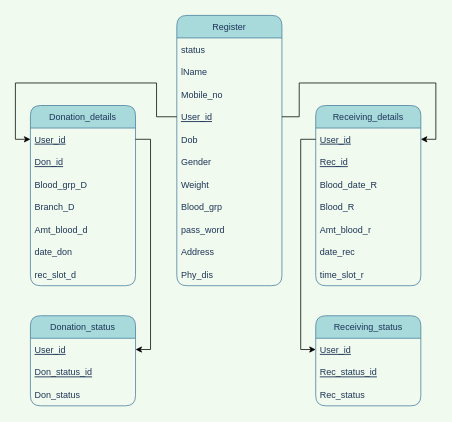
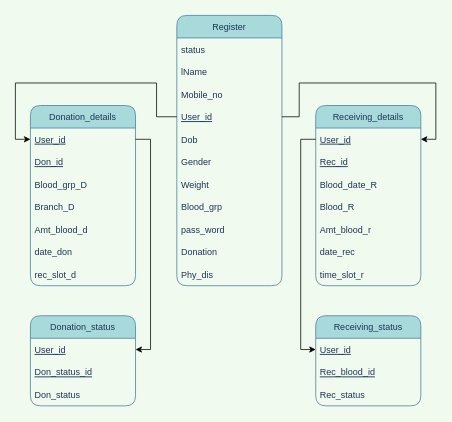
(198, 252) -> (200, 252)
(351, 372) -> (347, 372)
